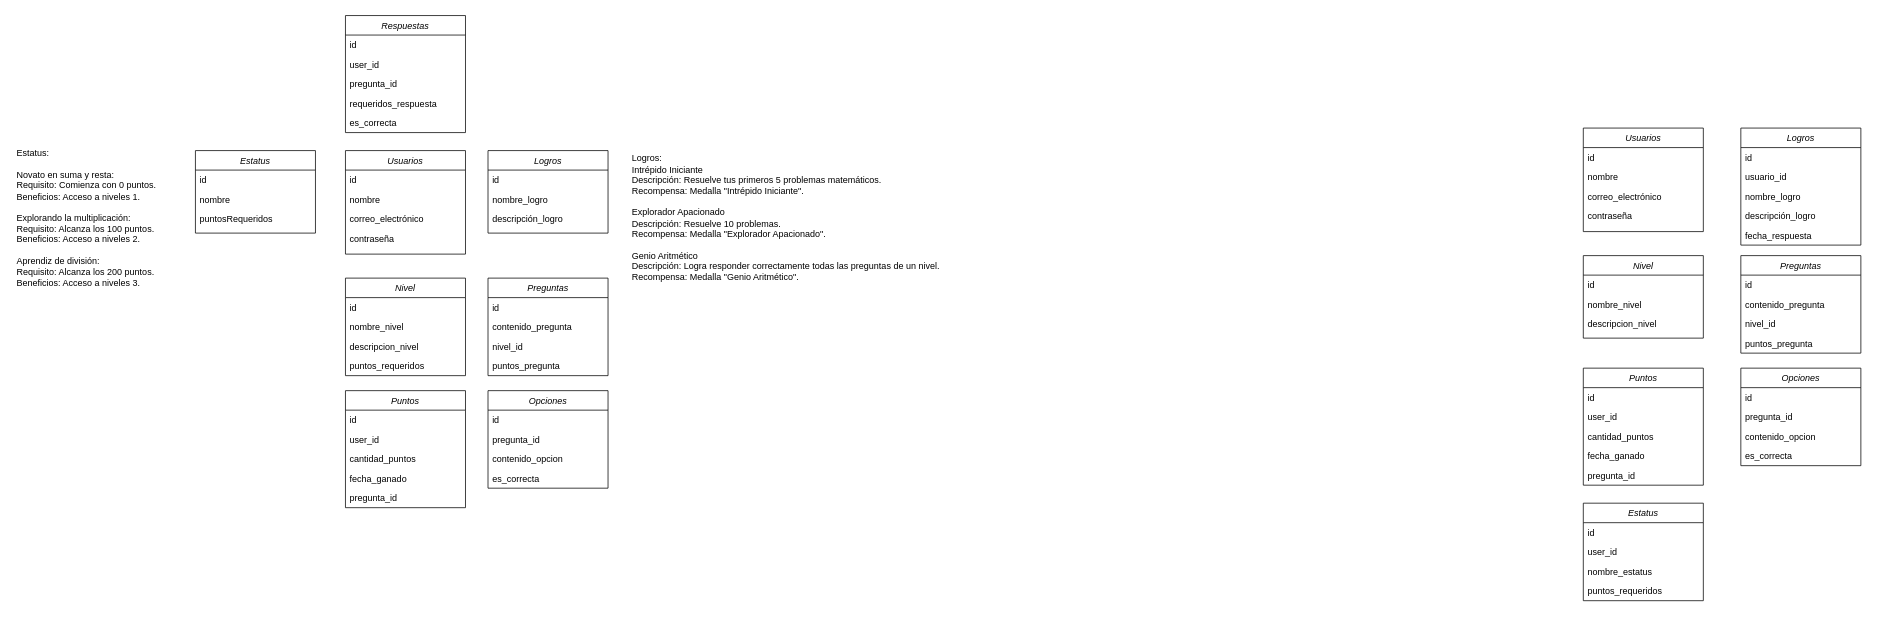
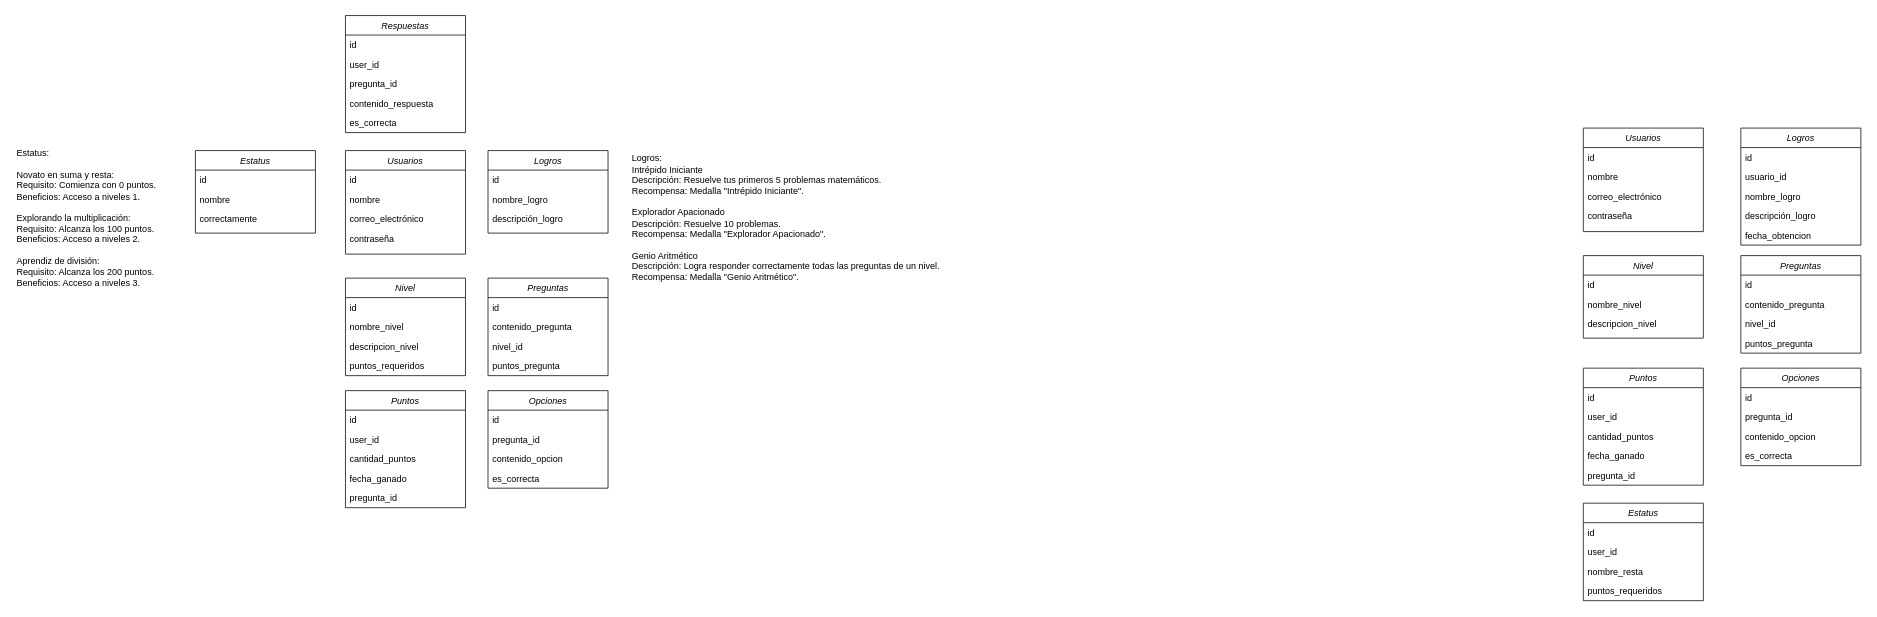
(399, 104) -> (396, 104)
(239, 219) -> (232, 219)
(1782, 236) -> (1781, 236)
(1622, 572) -> (1617, 572)
